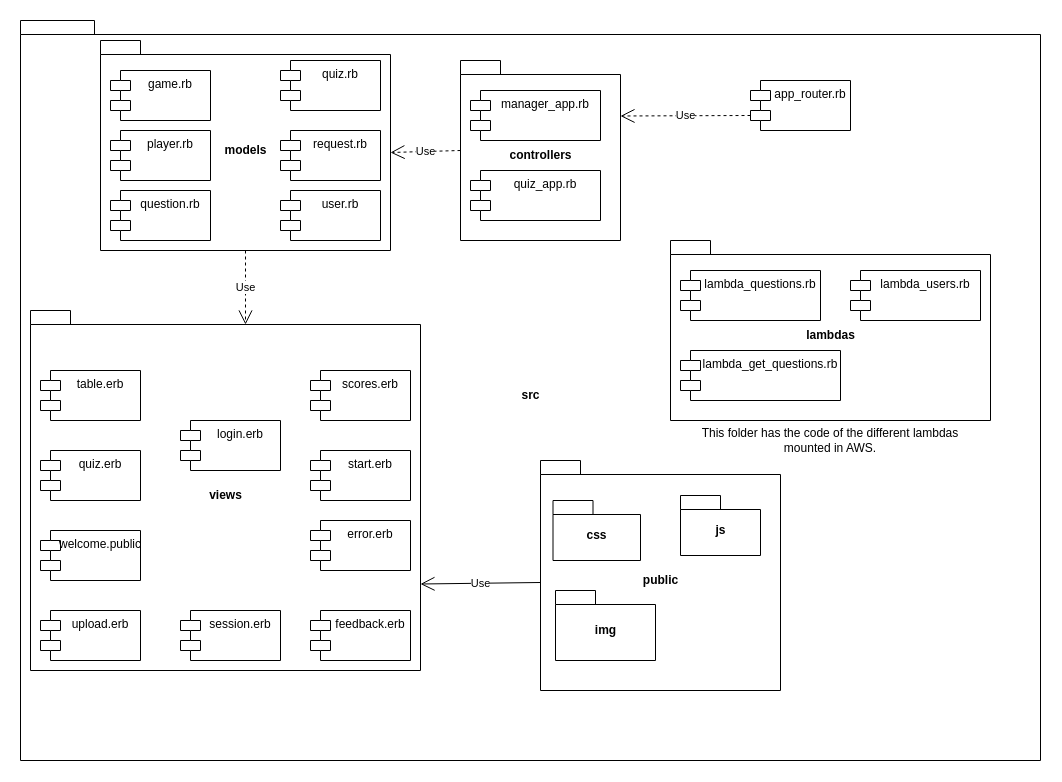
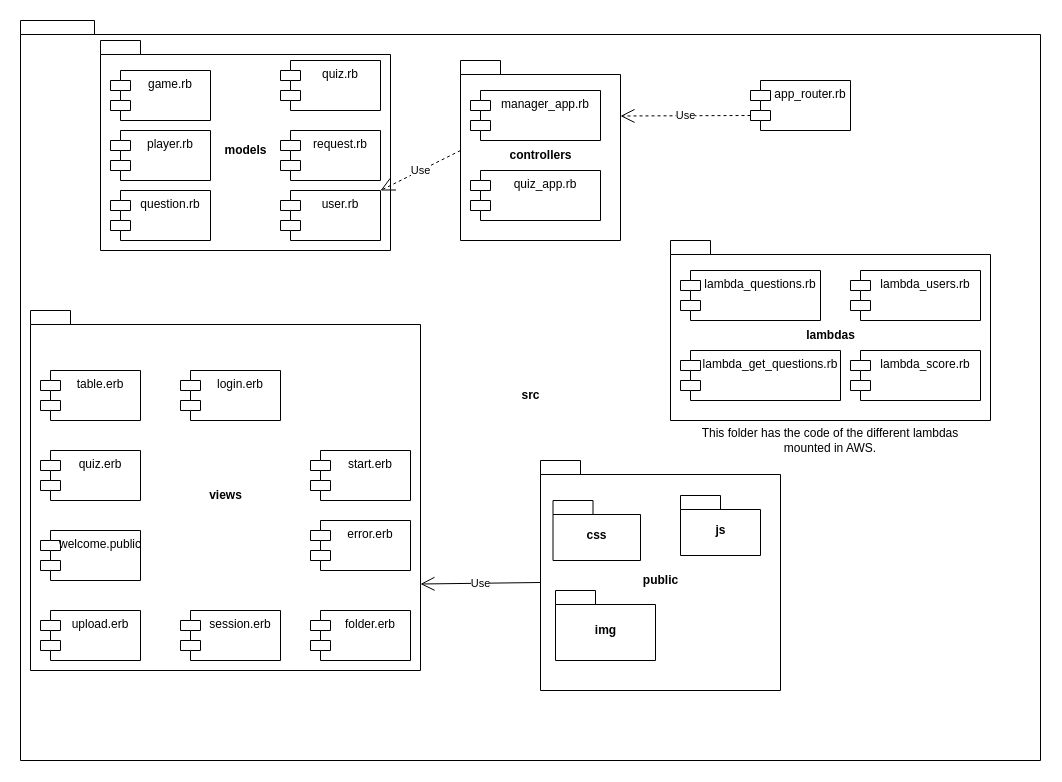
(427, 151) -> (422, 170)
(246, 286) -> none
none -> (916, 376)
(361, 396) -> none
(231, 446) -> (231, 396)
(370, 624) -> (370, 624)
